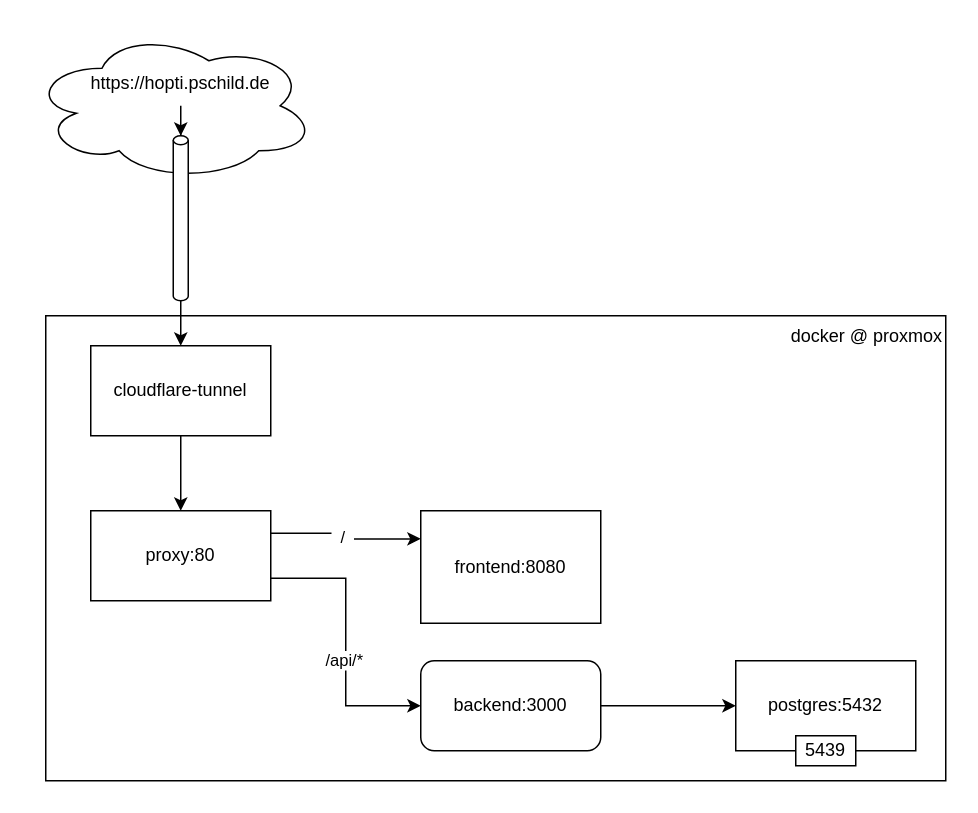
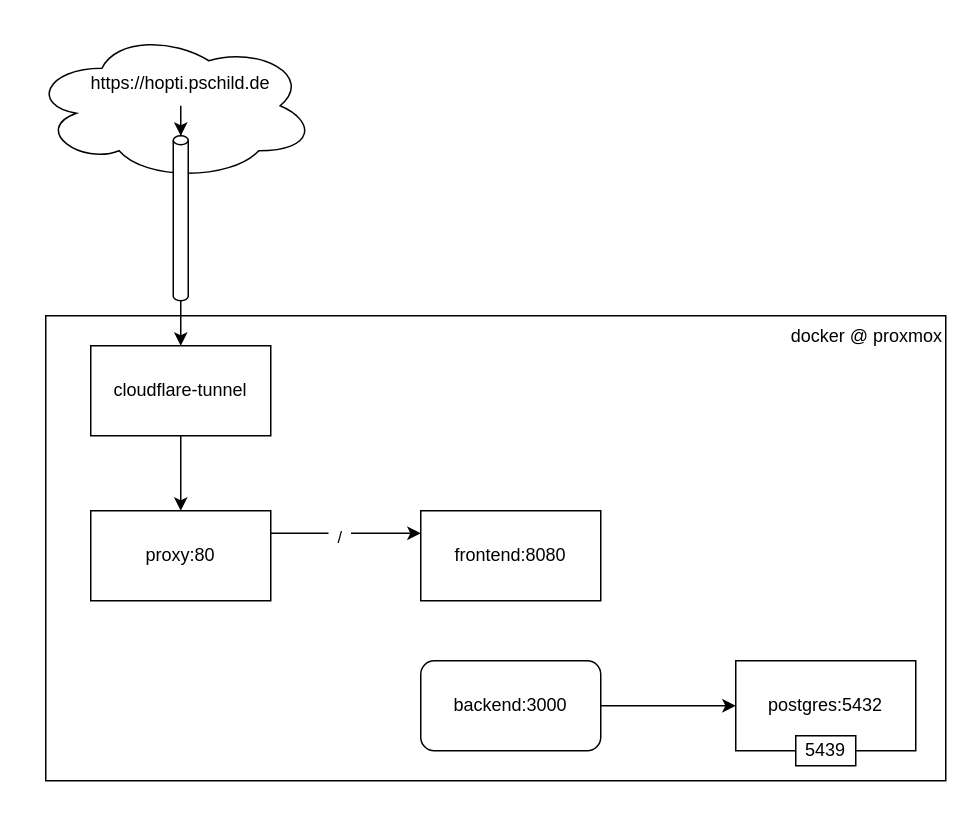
(511, 567) -> (511, 556)
(346, 636) -> none
